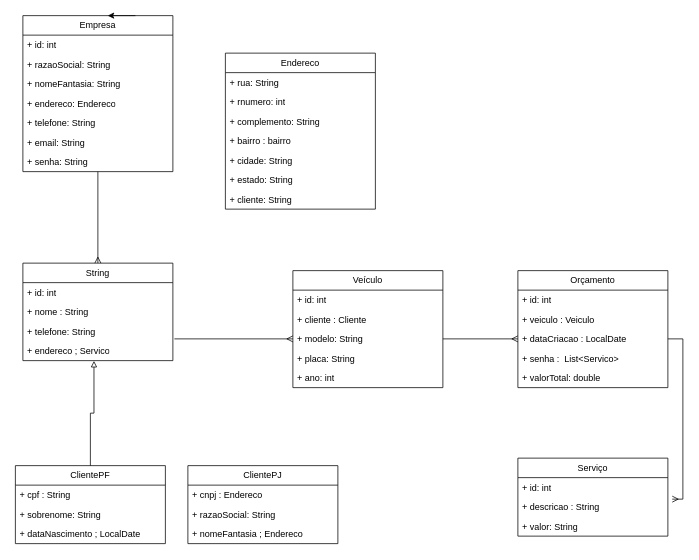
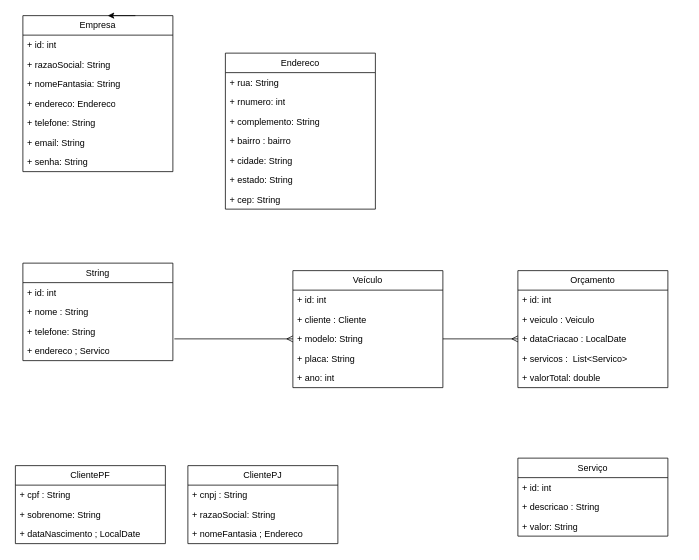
(266, 200) -> (258, 200)
(98, 216) -> none
(576, 359) -> (582, 359)
(90, 414) -> none
(683, 416) -> none
(231, 496) -> (224, 496)
